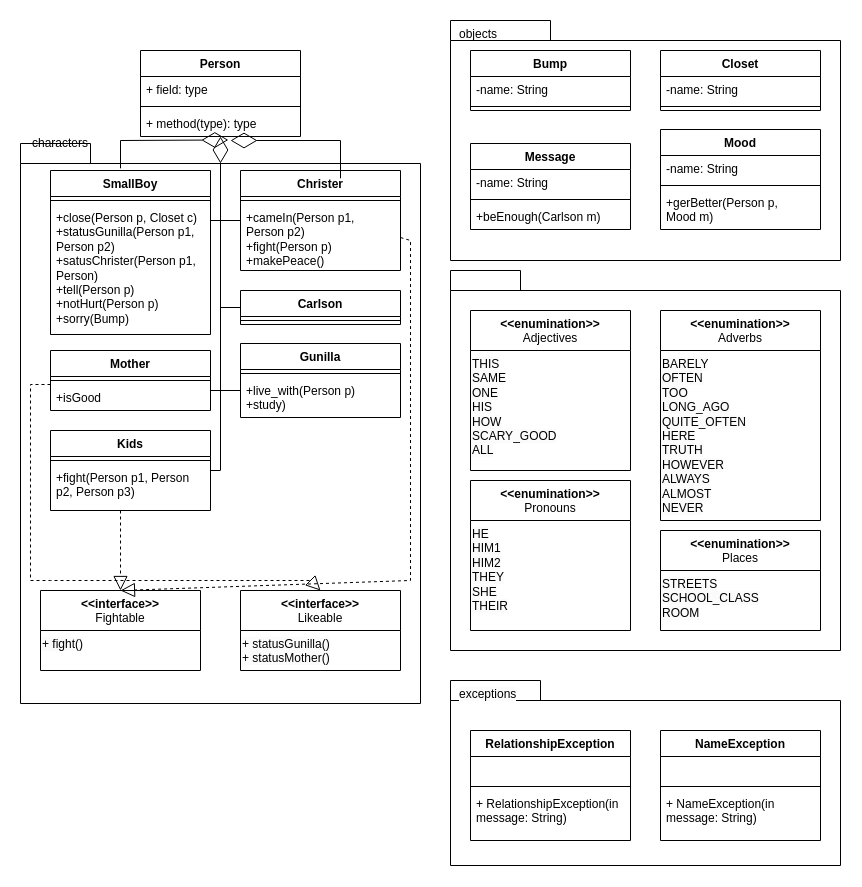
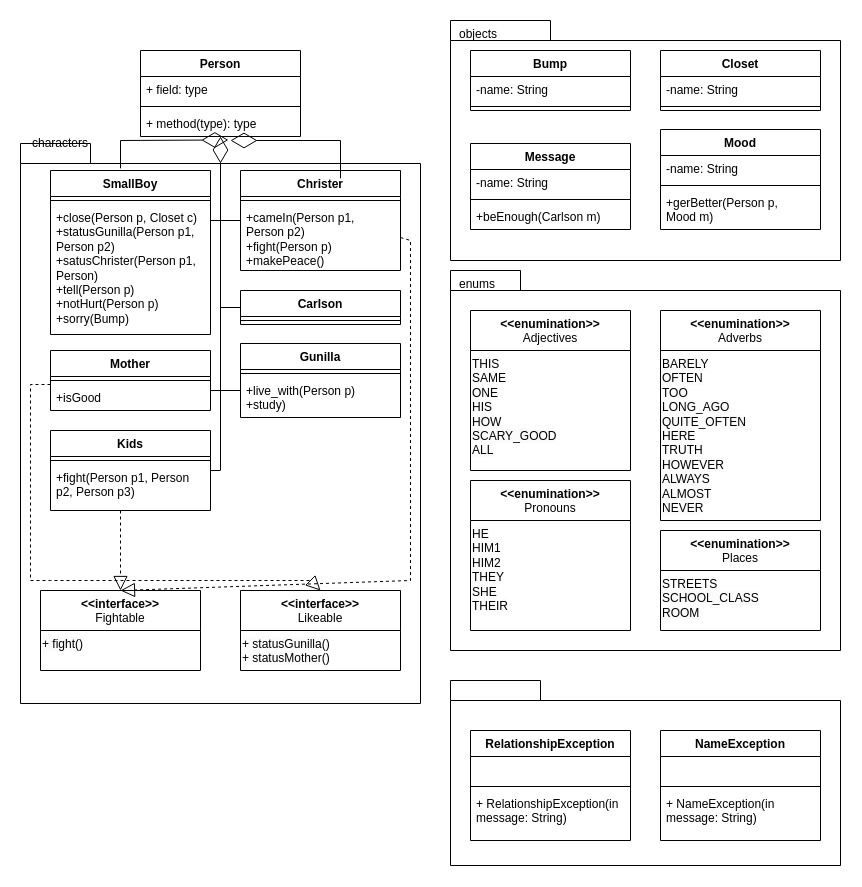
none -> (503, 291)
(518, 701) -> none
